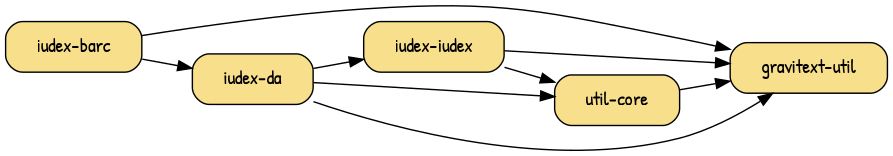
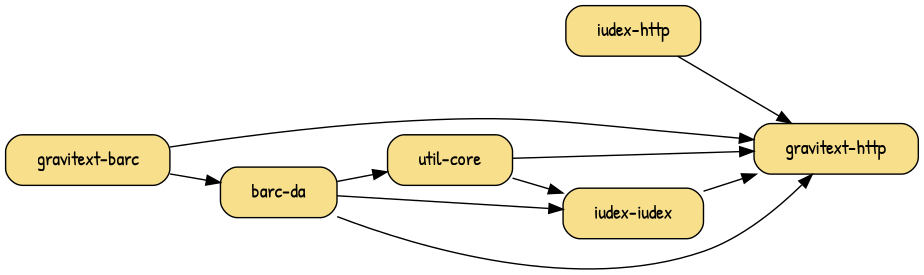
none -> (633, 31)
(74, 47) -> (88, 160)
(809, 68) -> (836, 149)
(523, 73) -> (531, 184)
(253, 79) -> (279, 192)
